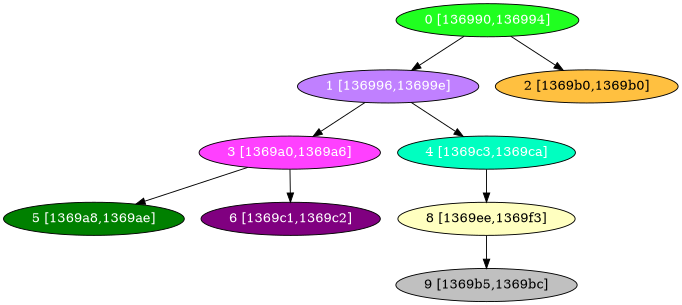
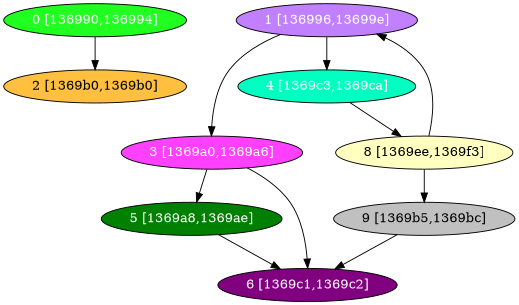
(442, 51) -> (428, 77)
none -> (245, 250)
none -> (370, 250)
